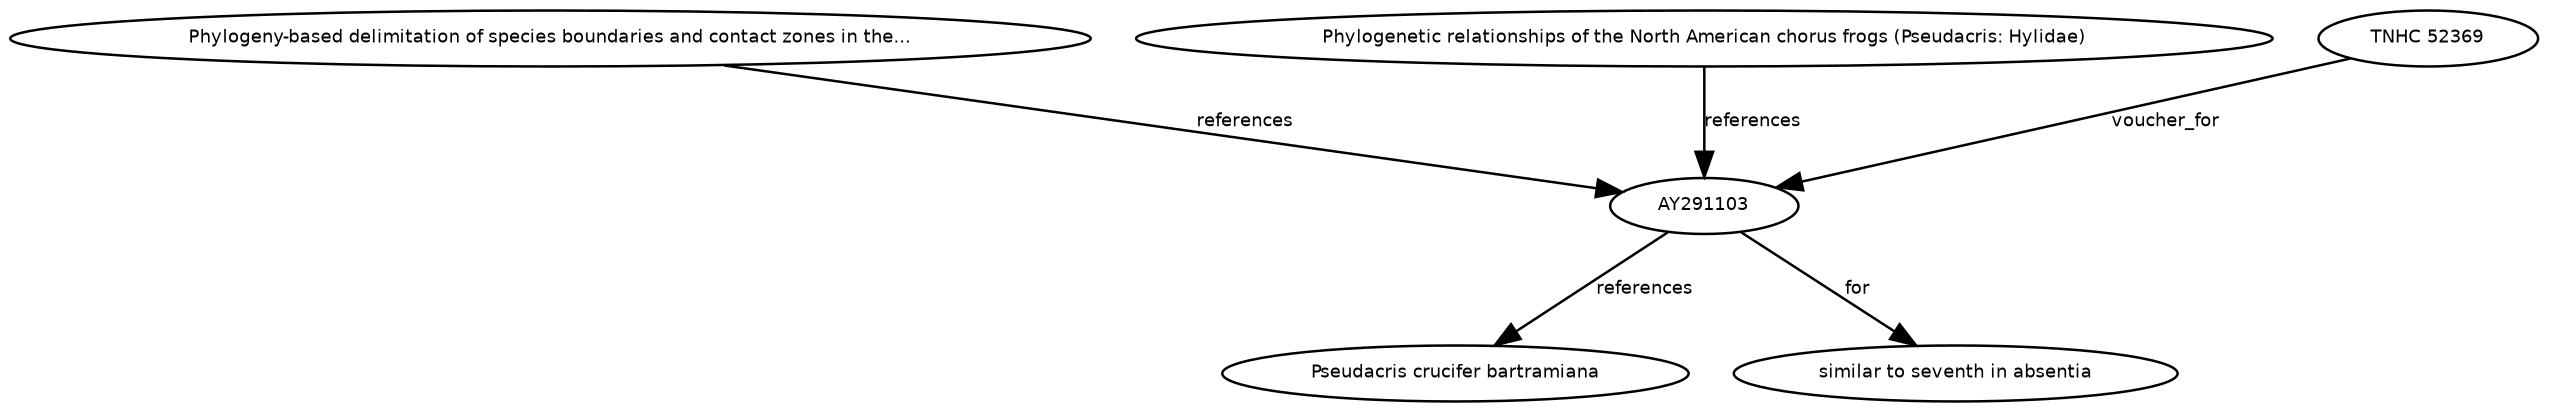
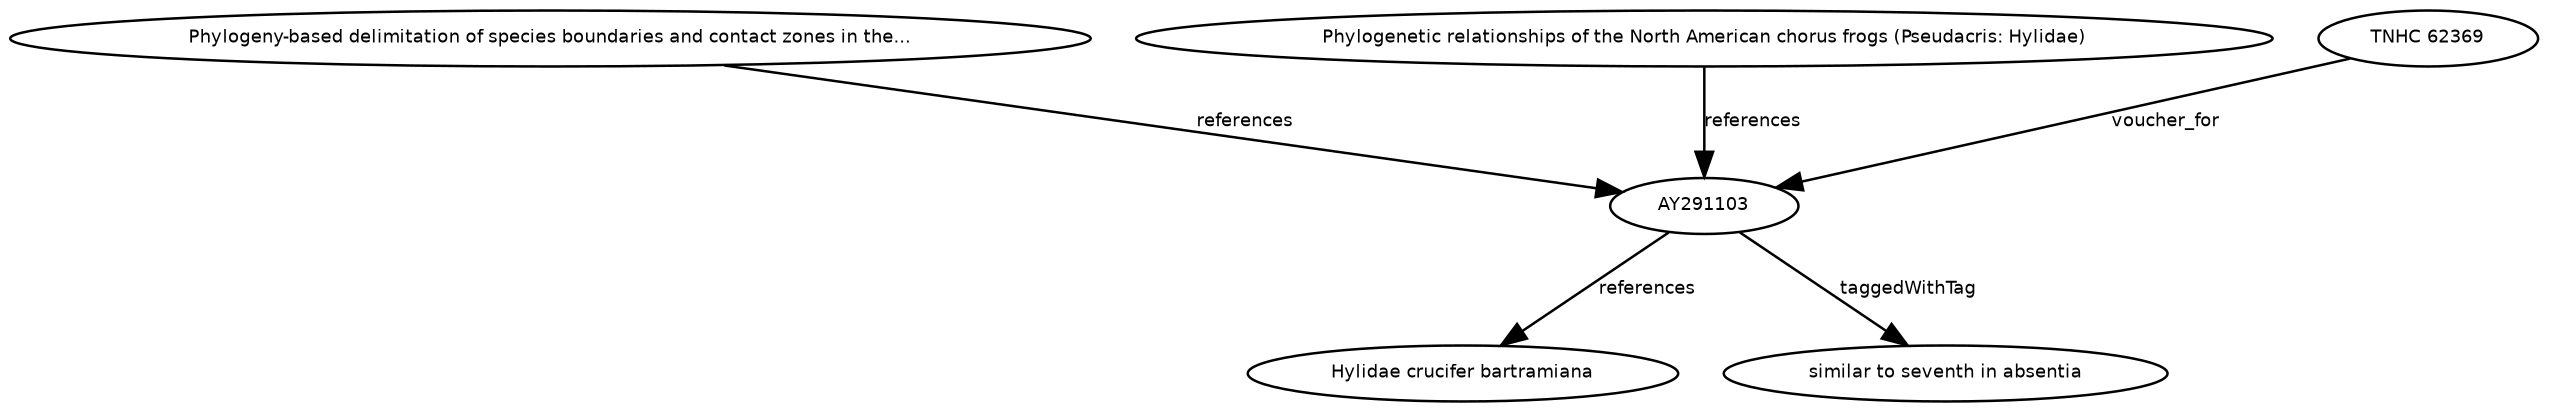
(2428, 38) -> (2428, 38)
(1858, 290) -> (1909, 290)
(1455, 373) -> (1463, 373)
